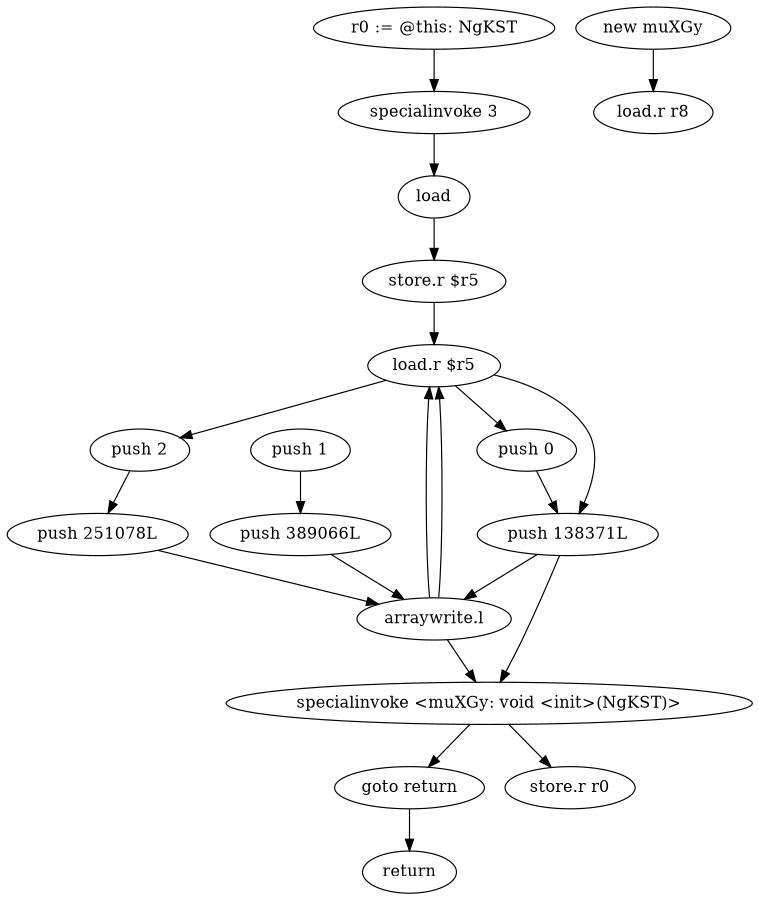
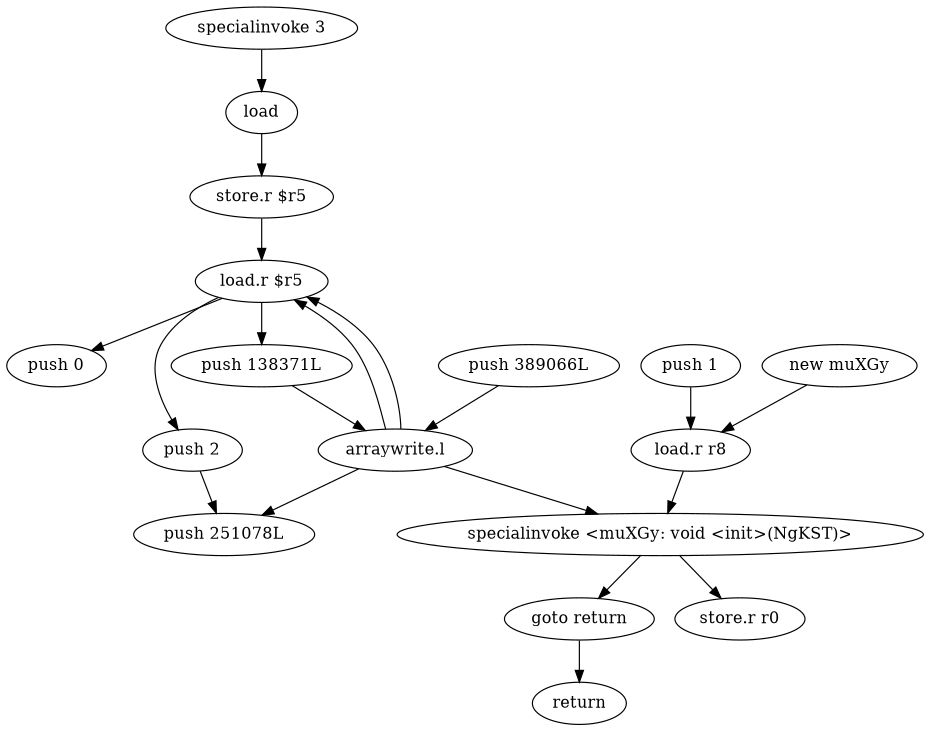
(434, 28) -> none
(300, 487) -> (691, 402)
(545, 487) -> none
(262, 576) -> (316, 489)
(534, 614) -> (678, 487)
